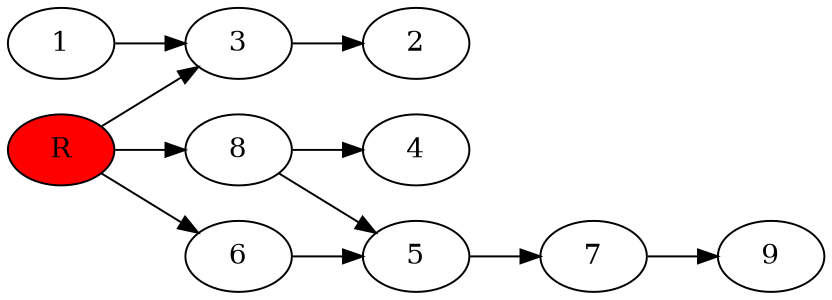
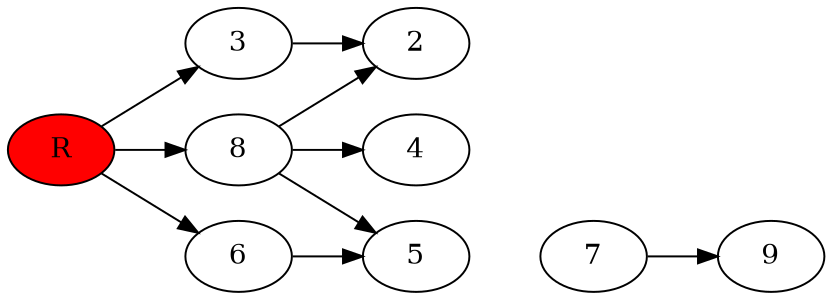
(61, 43) -> none
none -> (319, 102)
(495, 256) -> none
